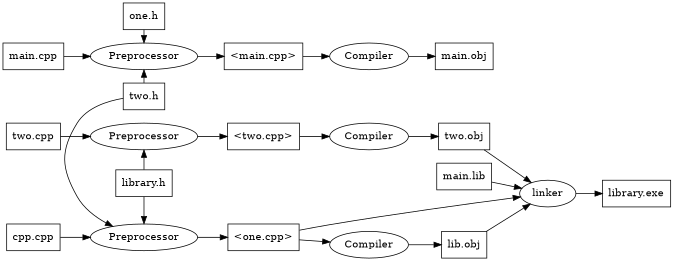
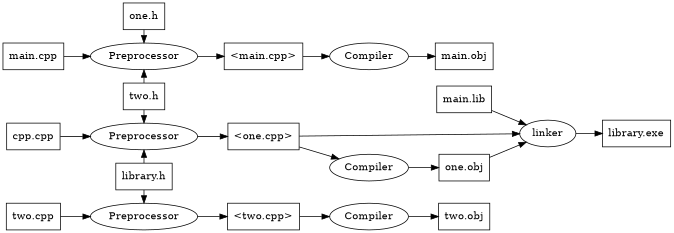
(505, 164) -> none
(464, 245) -> (464, 168)
